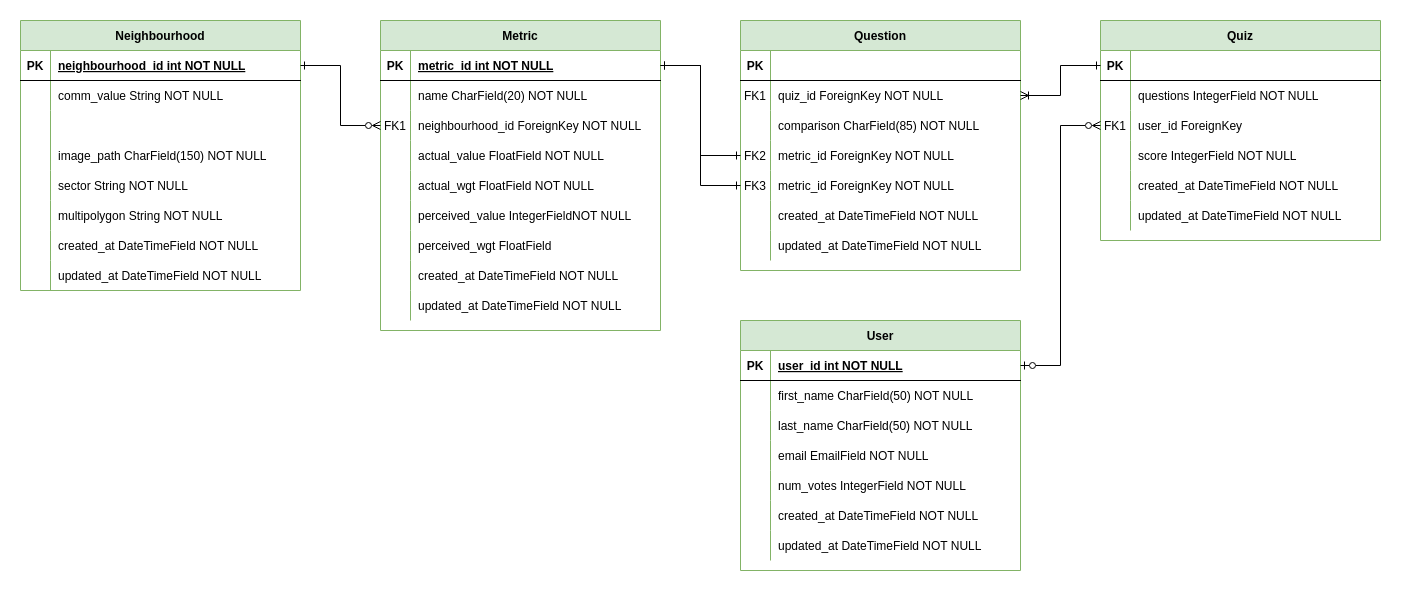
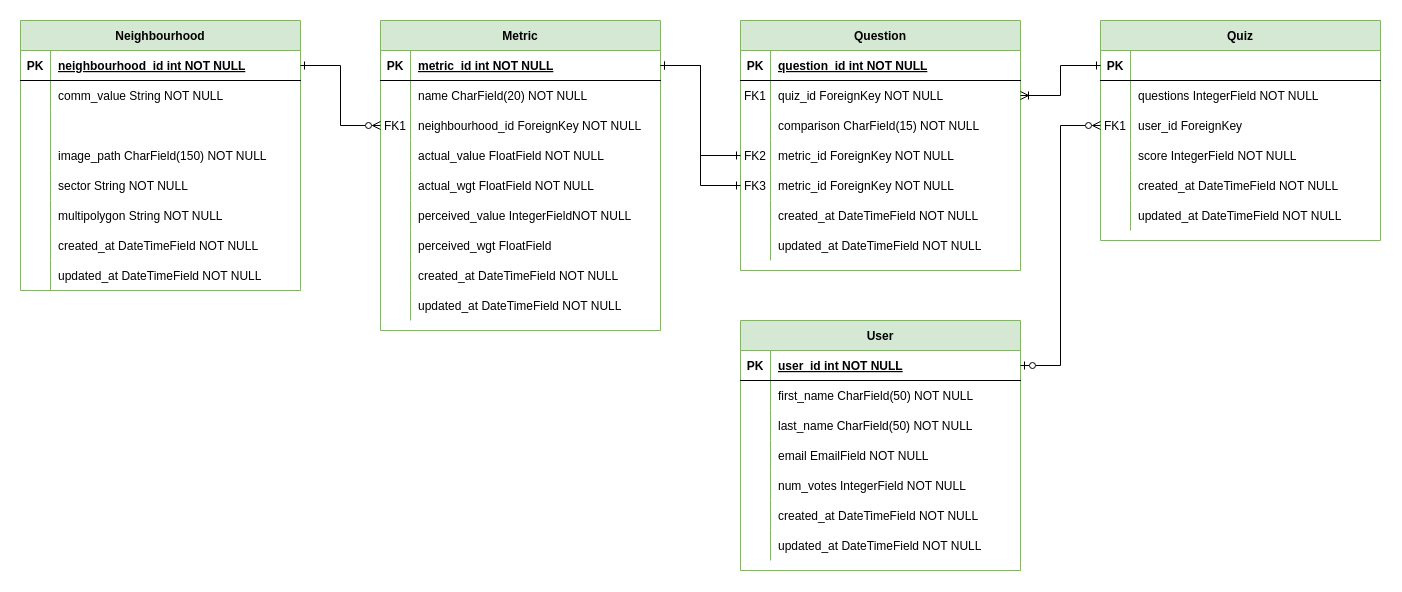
none -> (896, 66)
(880, 126) -> (880, 126)
